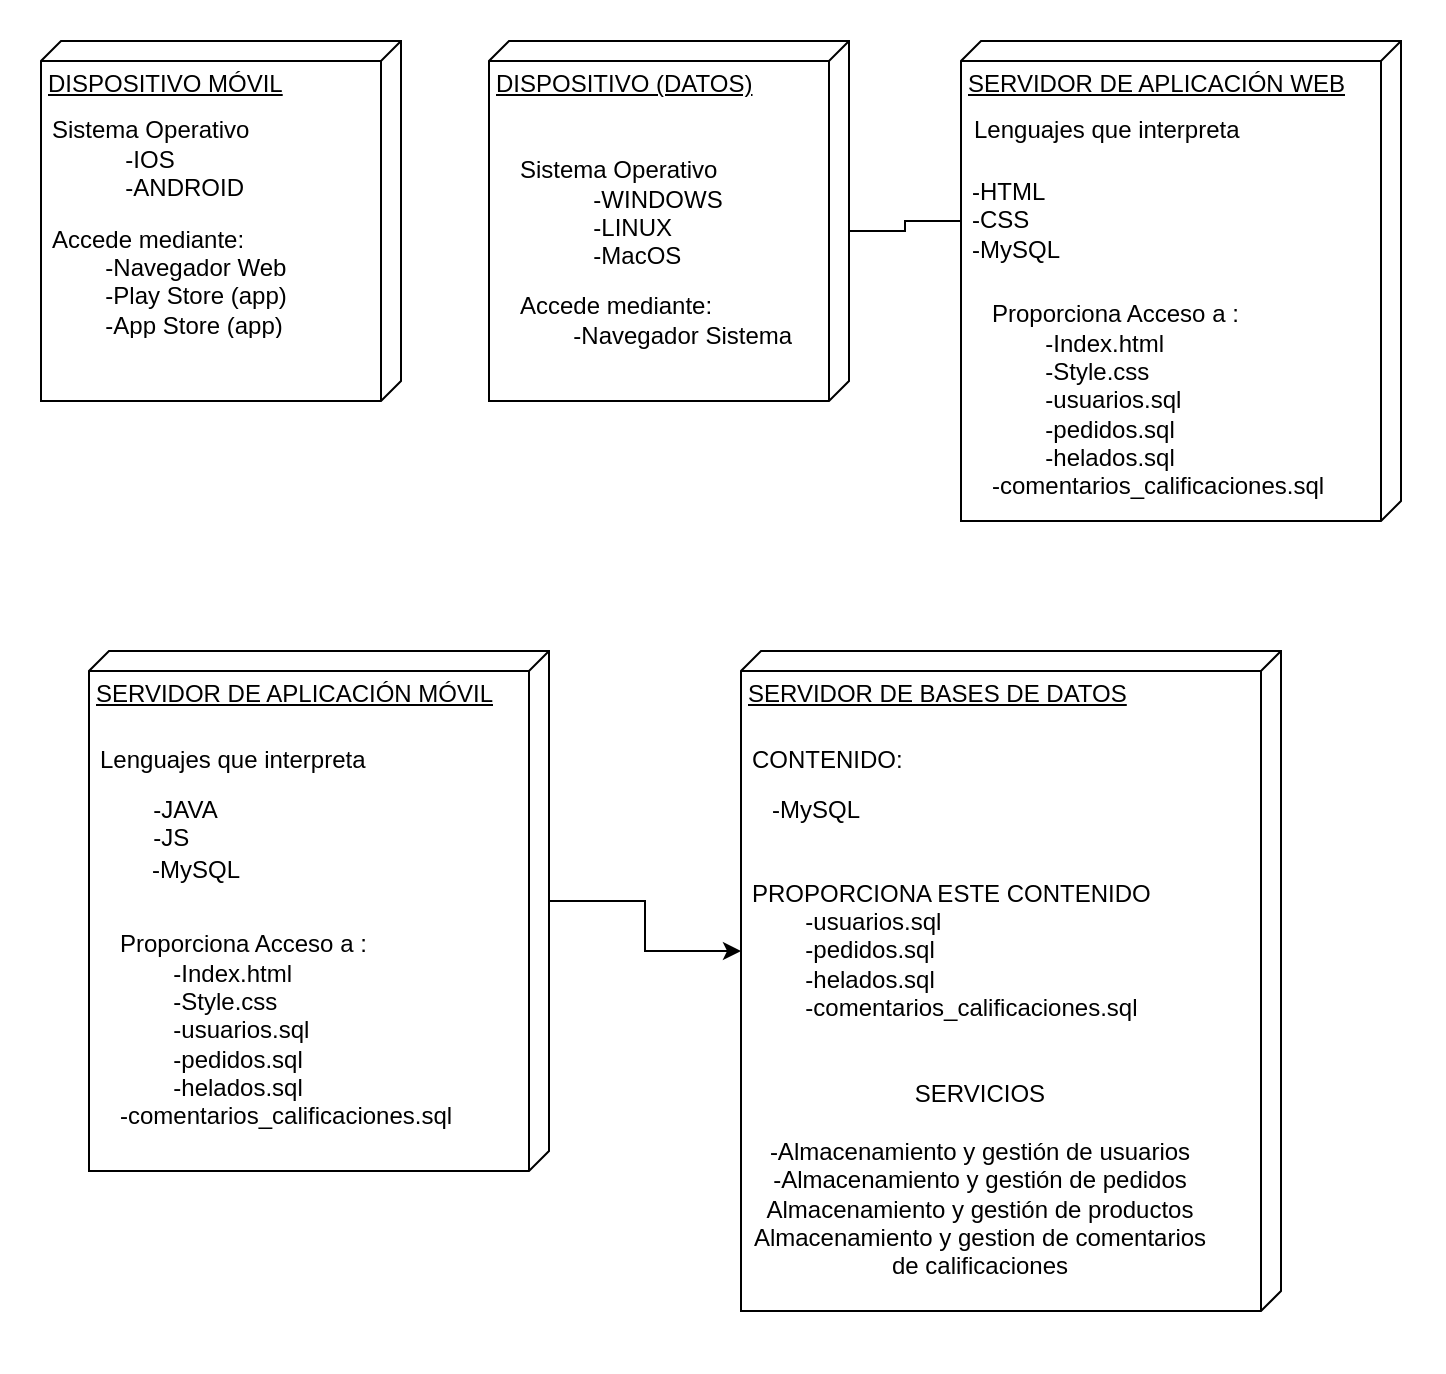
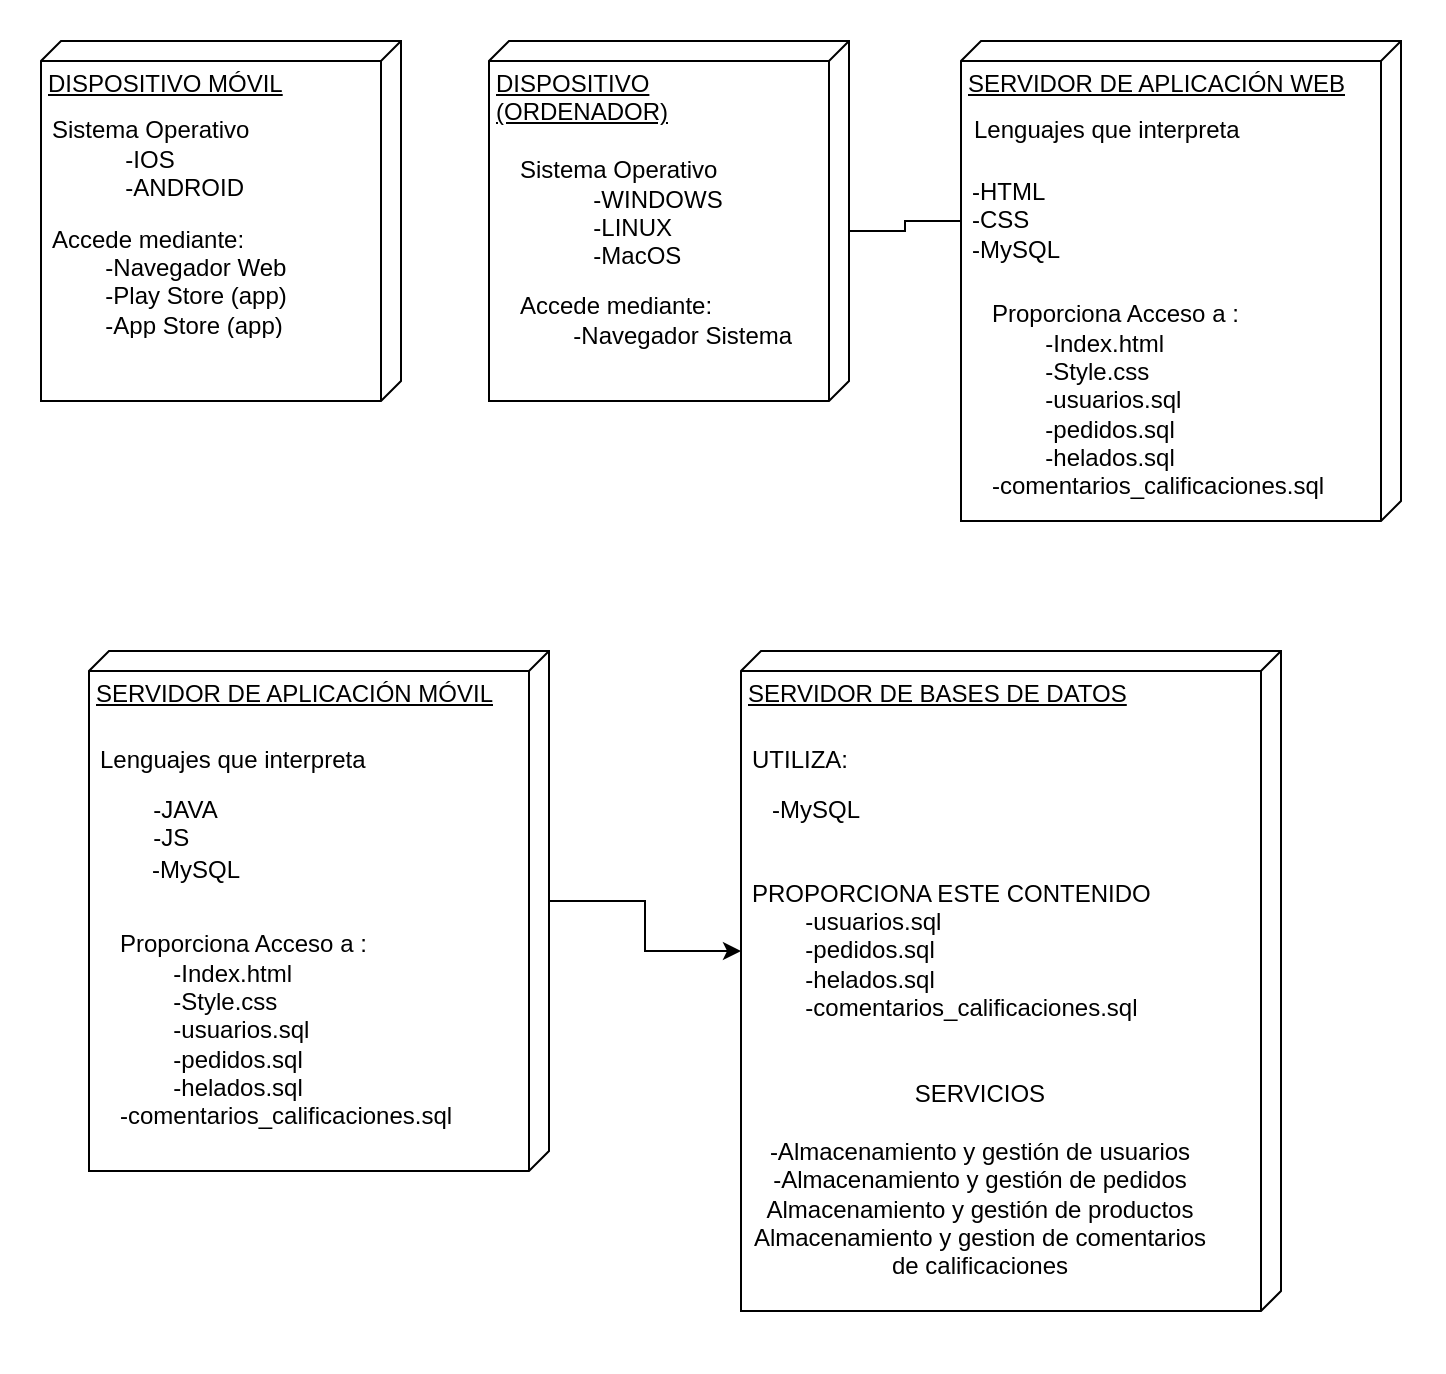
(622, 85) -> (648, 85)
(817, 761) -> (804, 761)
